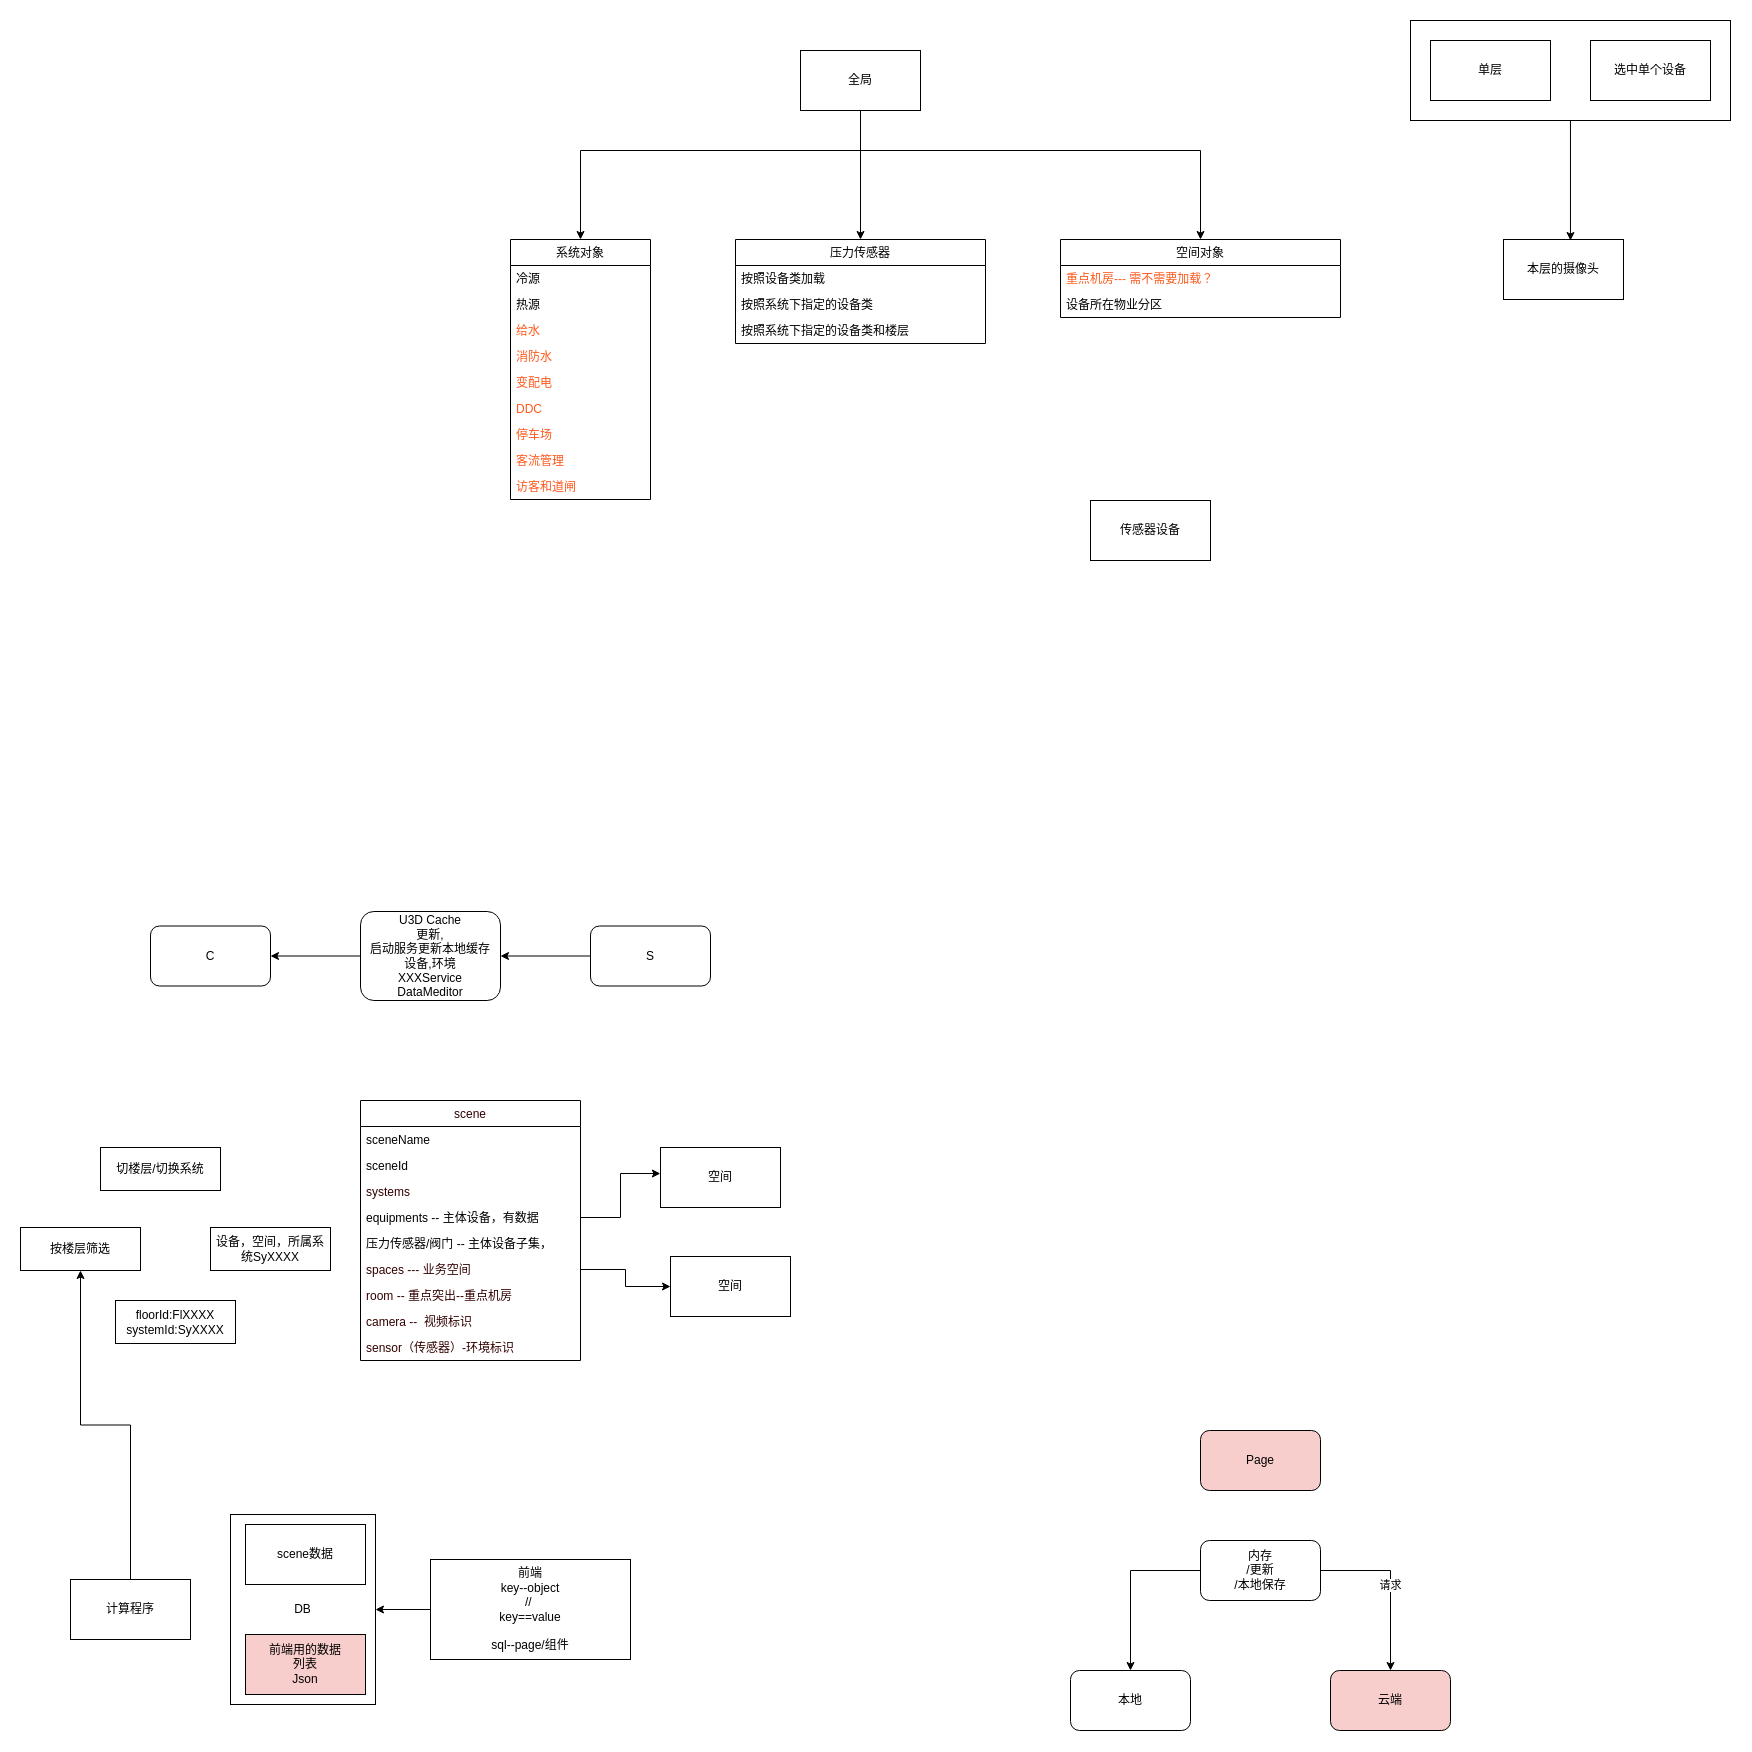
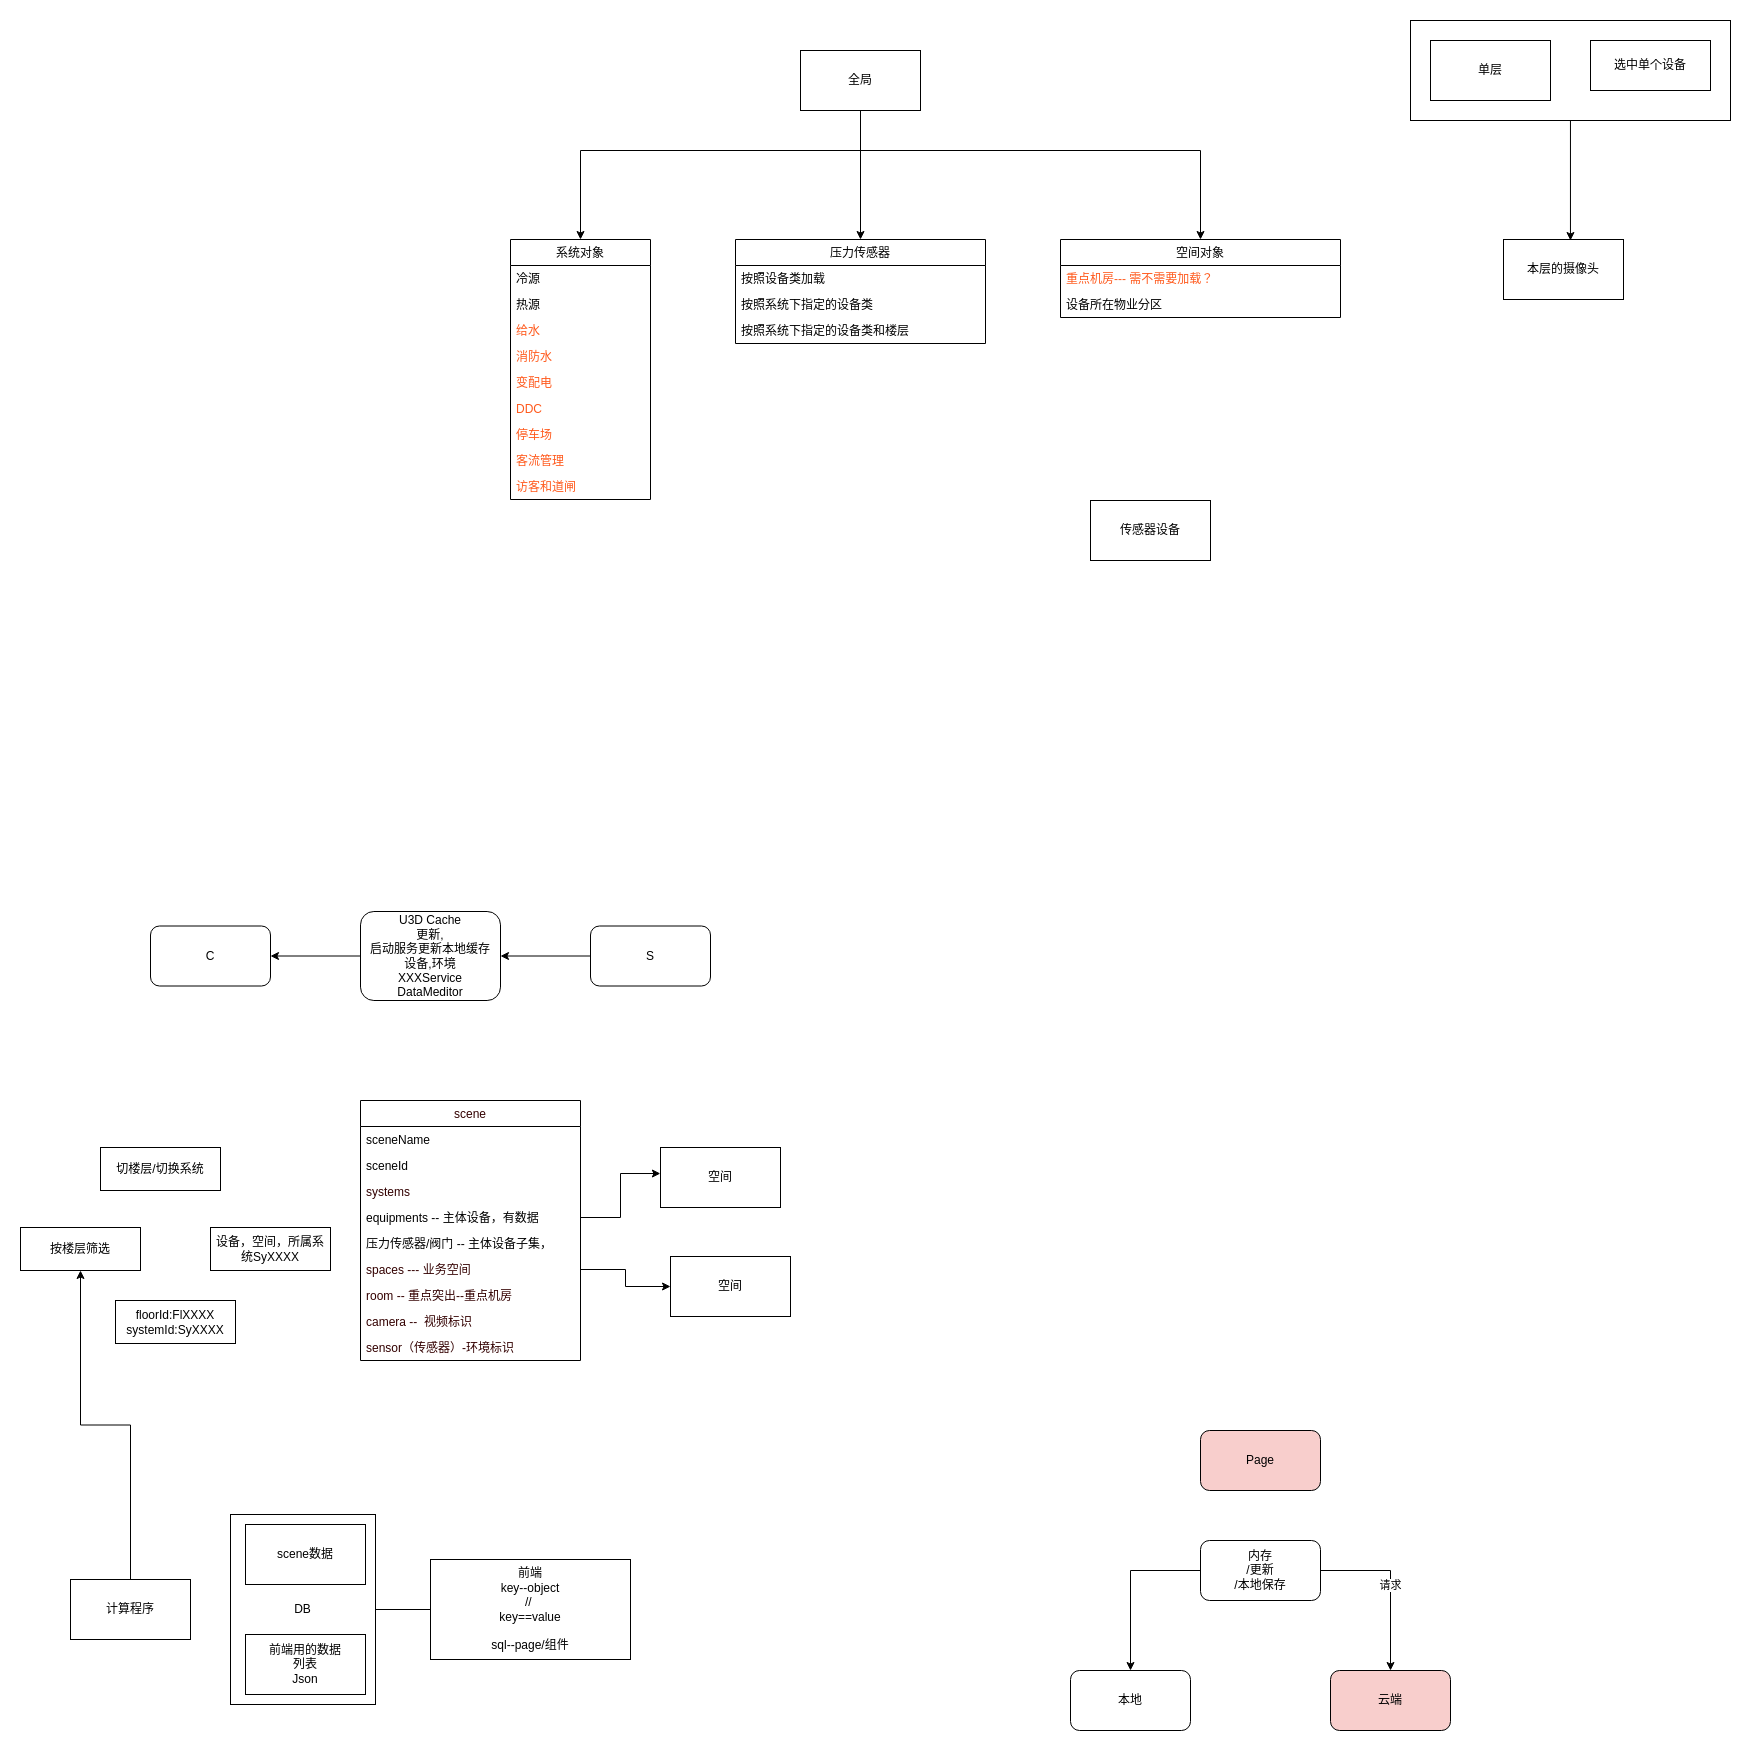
(1651, 71) -> (1651, 66)
(384, 1610) -> (381, 1610)
(306, 1665) -> (306, 1665)
